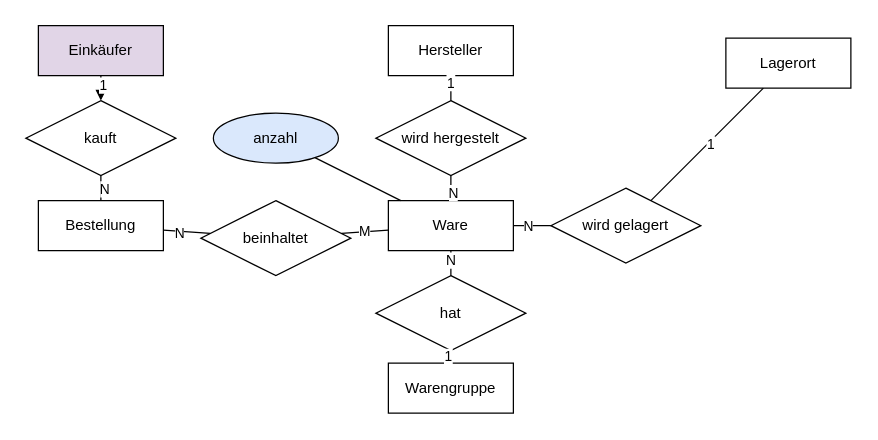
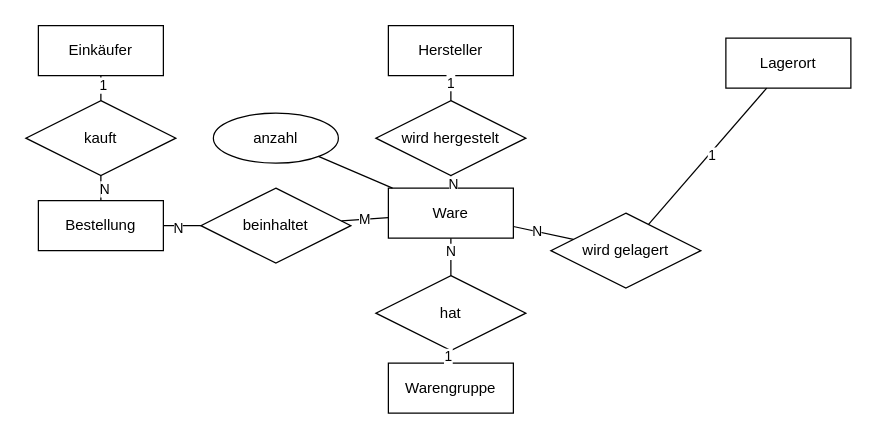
(101, 51) -> (101, 51)
(101, 76) -> (101, 95)
(276, 138) -> (276, 138)
(451, 226) -> (451, 213)
(626, 226) -> (626, 251)
(276, 238) -> (276, 226)
